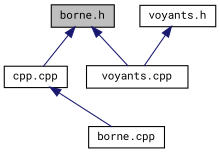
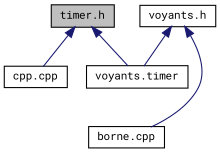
(83, 16) -> (83, 16)
(137, 77) -> (137, 77)
(86, 110) -> (196, 91)
